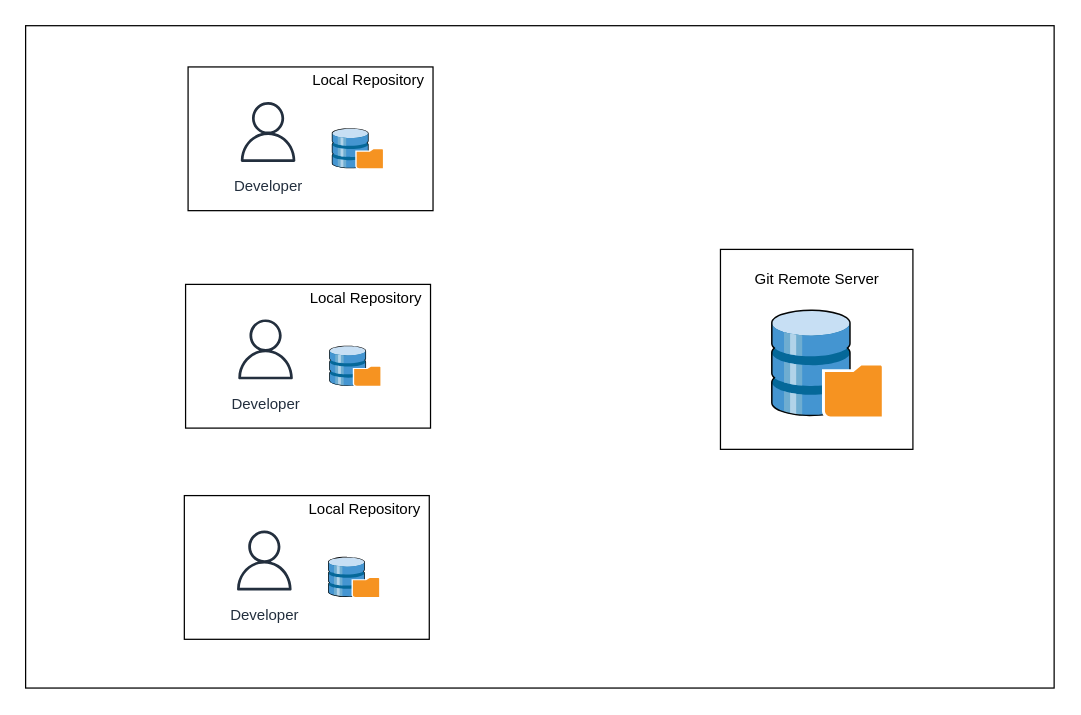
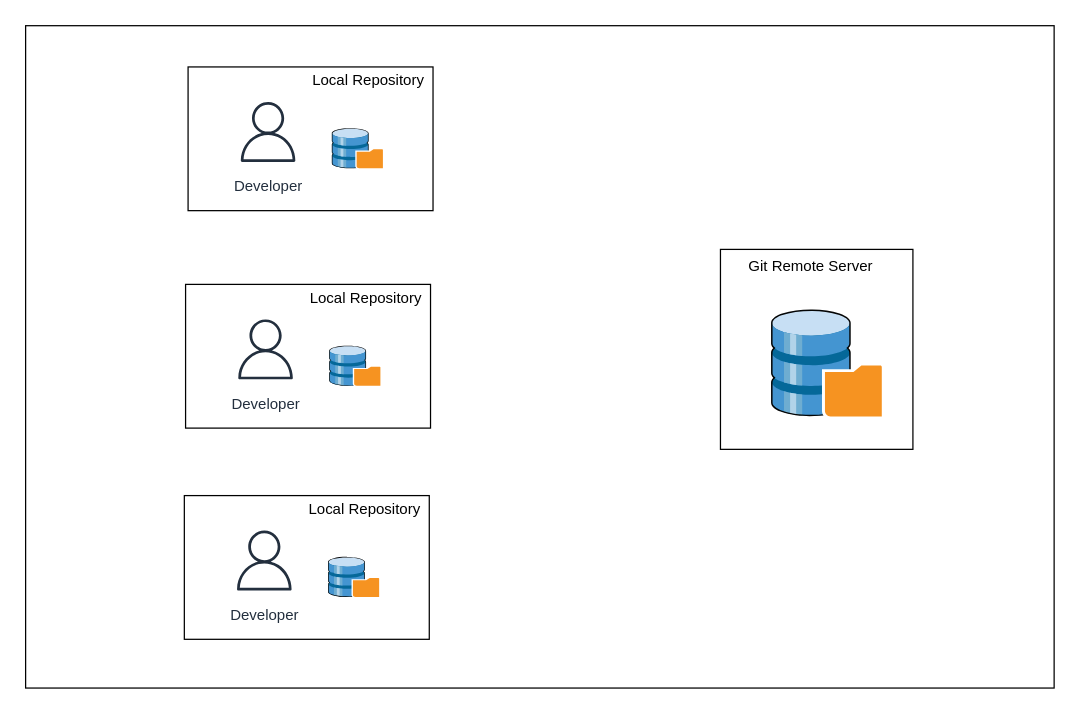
(817, 279) -> (811, 267)
